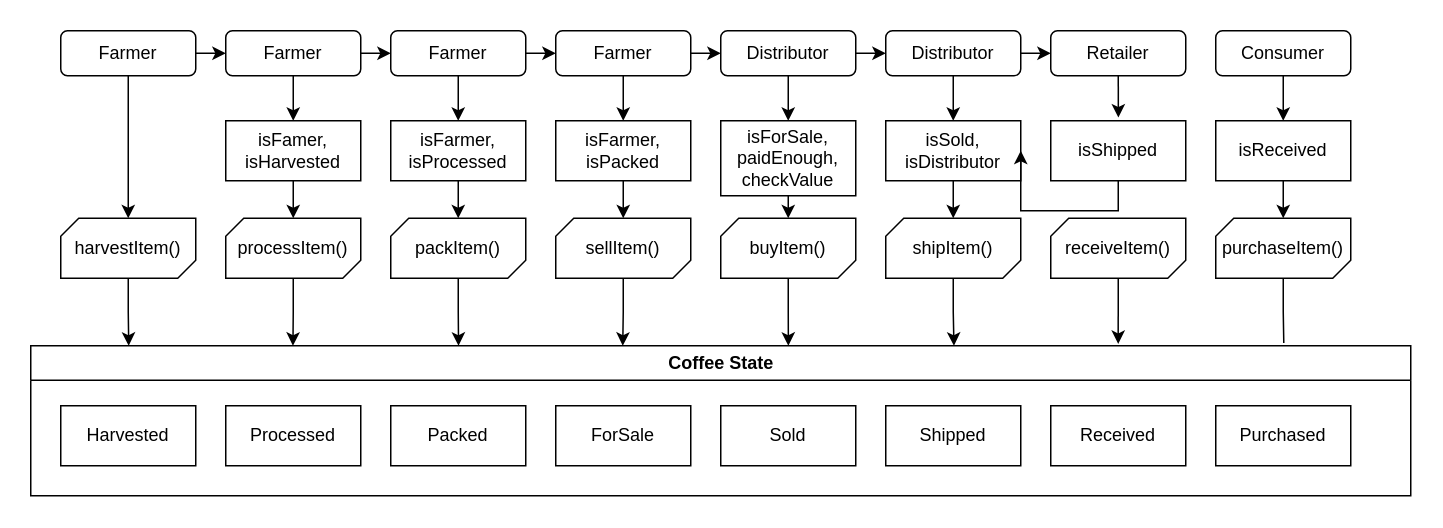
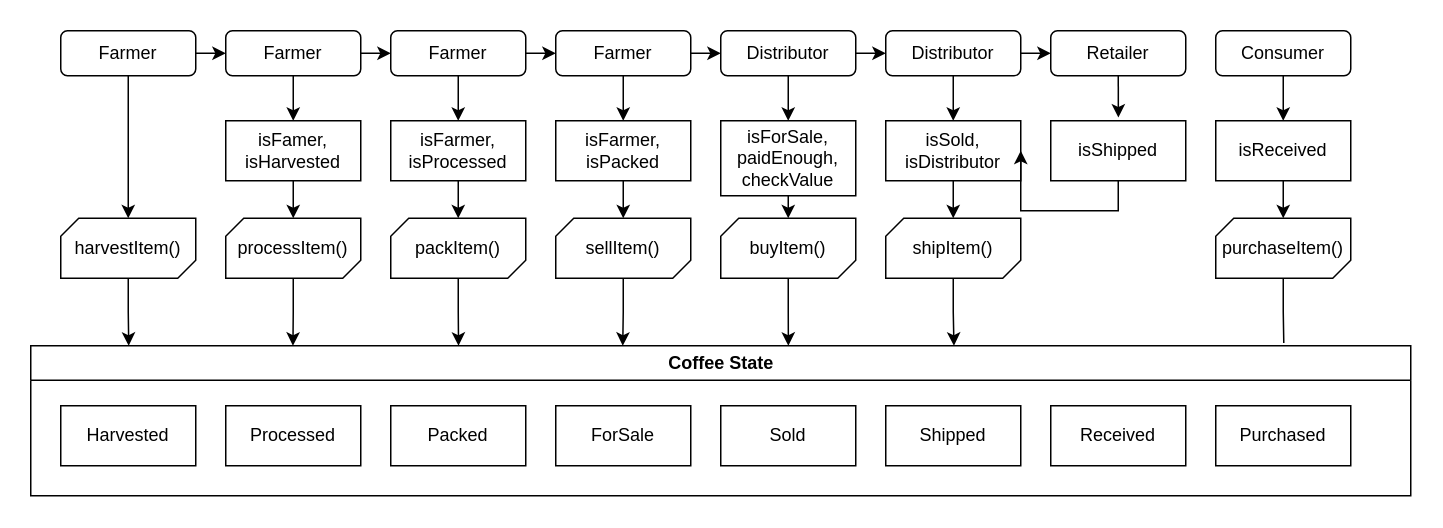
(1118, 248) -> none
(1118, 306) -> none
